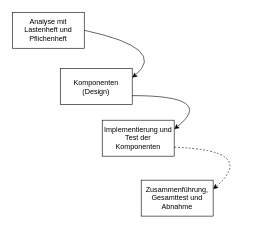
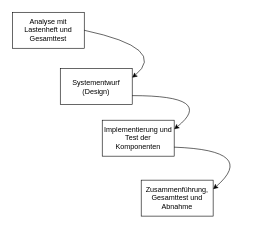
(48, 30) -> (48, 30)
(96, 87) -> (96, 87)
(216, 153) -> (216, 153)
